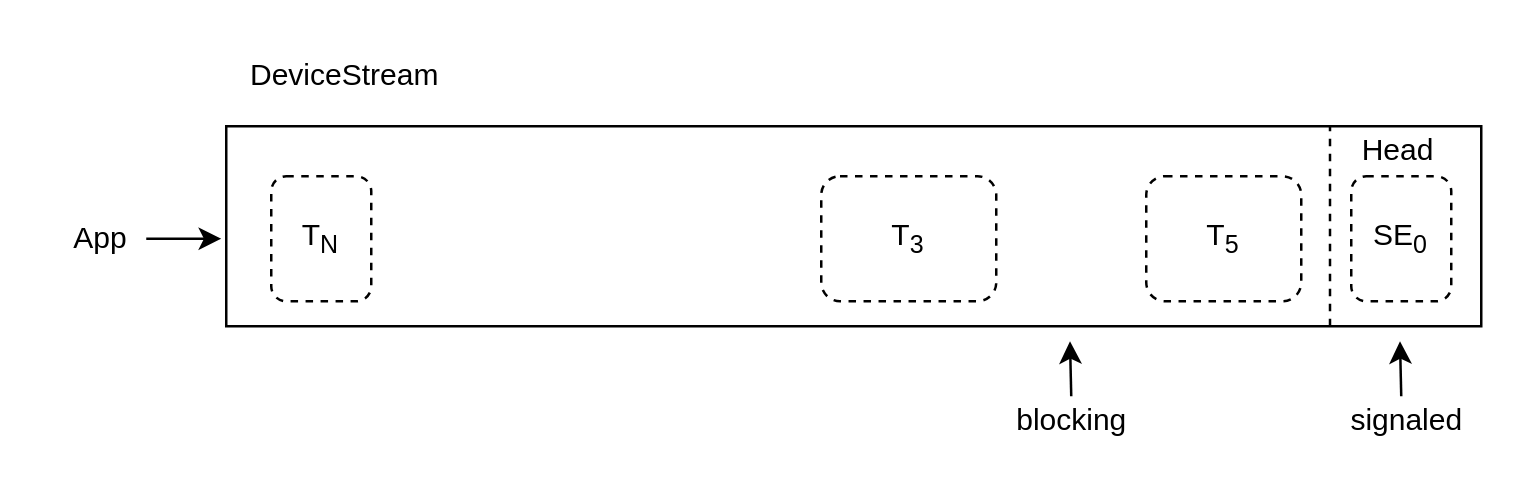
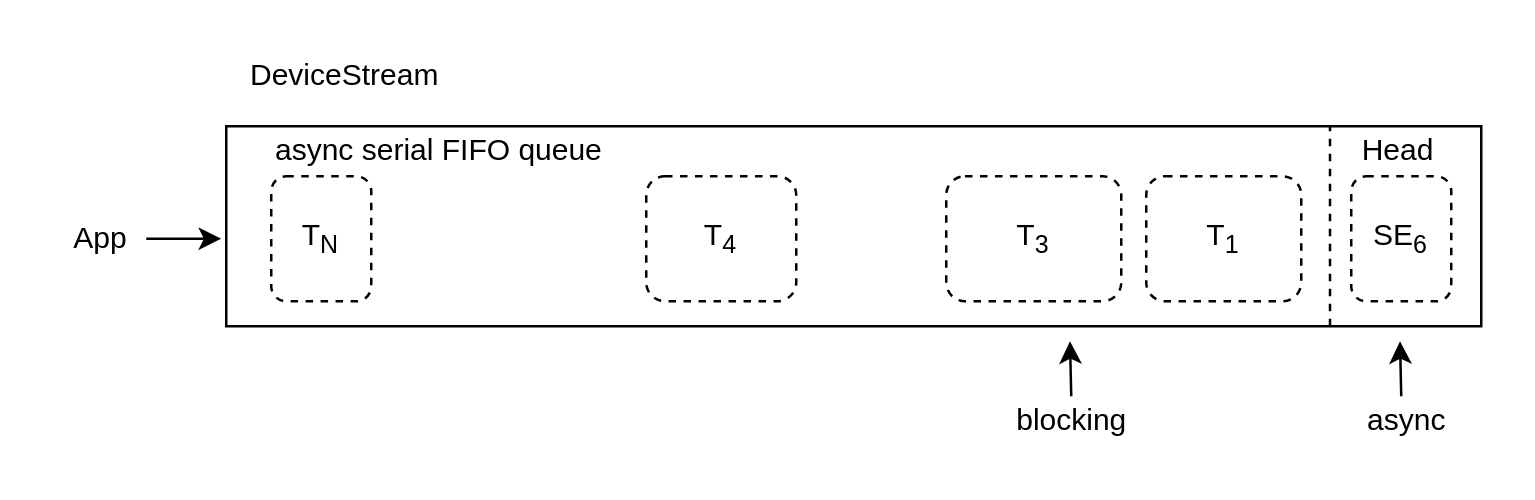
none -> (446, 151)
none -> (721, 239)
(909, 239) -> (1034, 239)
(1224, 239) -> (1224, 239)
(1401, 239) -> (1401, 239)
(1408, 422) -> (1408, 422)
